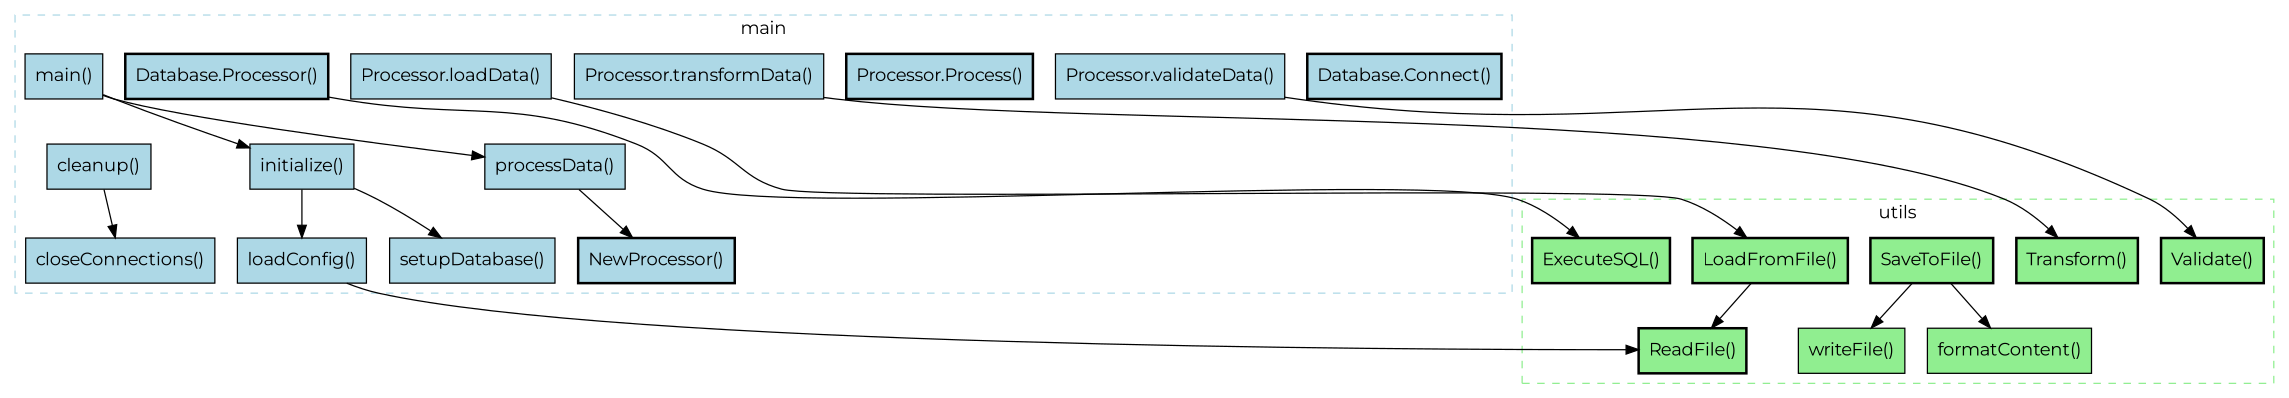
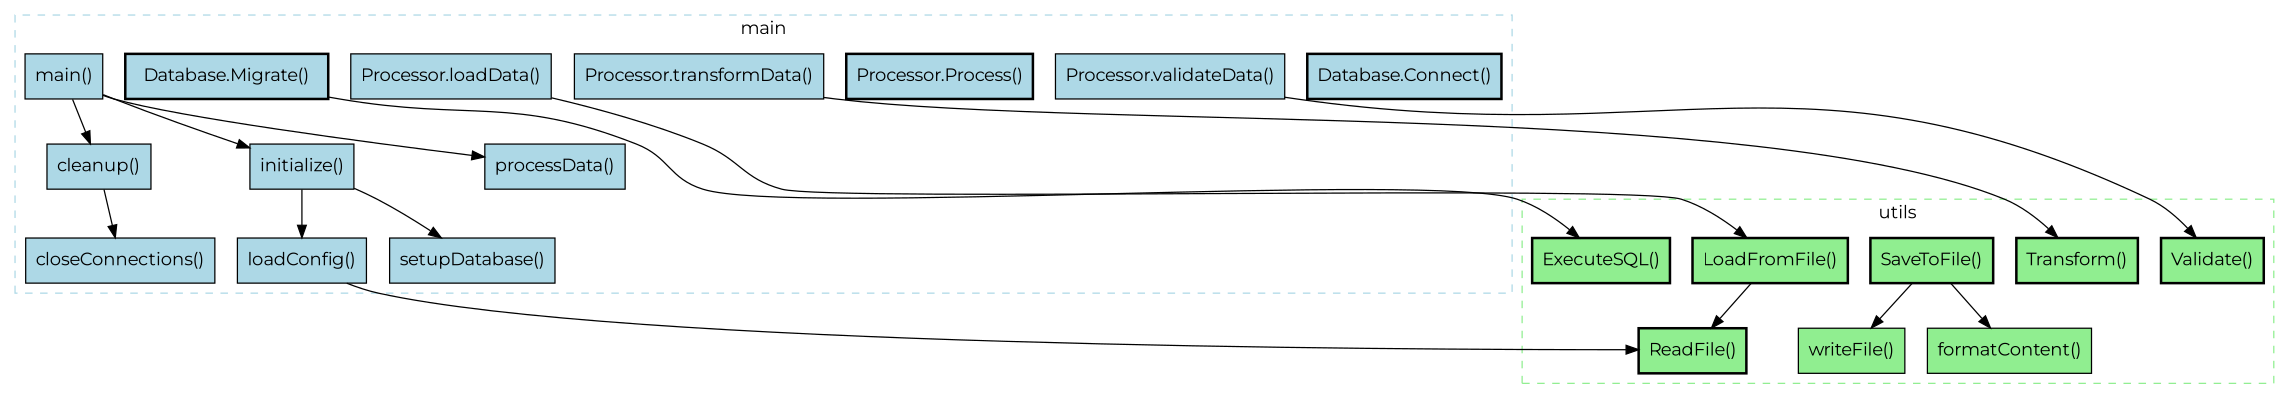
(227, 76) -> (227, 76)
none -> (79, 116)
(656, 261) -> none
